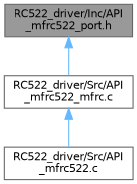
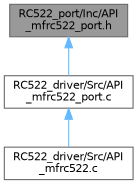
(69, 21) -> (69, 21)
(69, 92) -> (69, 92)
